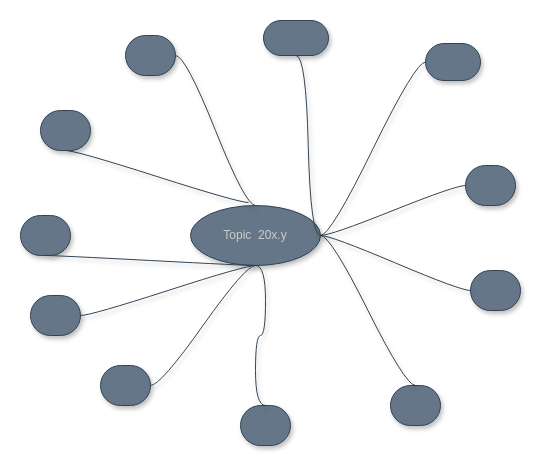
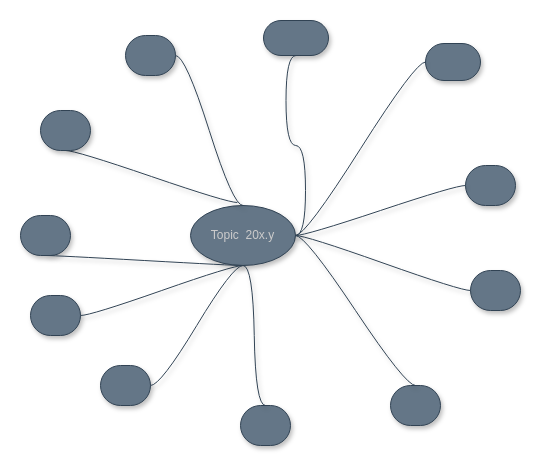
(256, 236) -> (243, 236)
